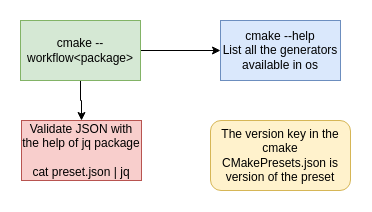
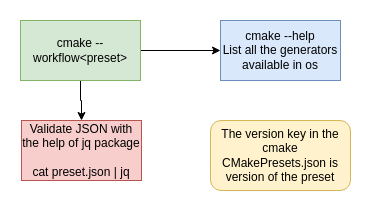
(81, 51) -> (81, 51)
